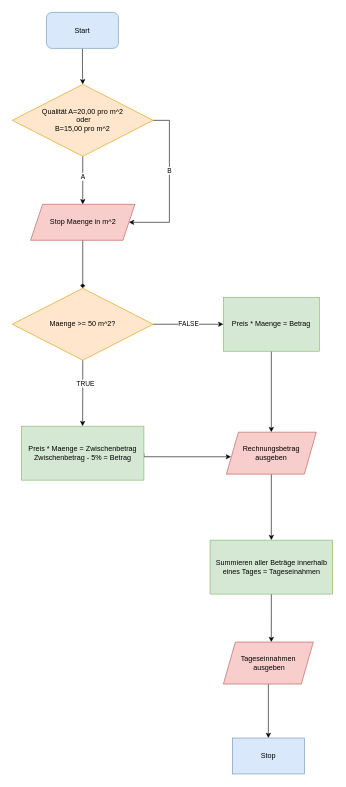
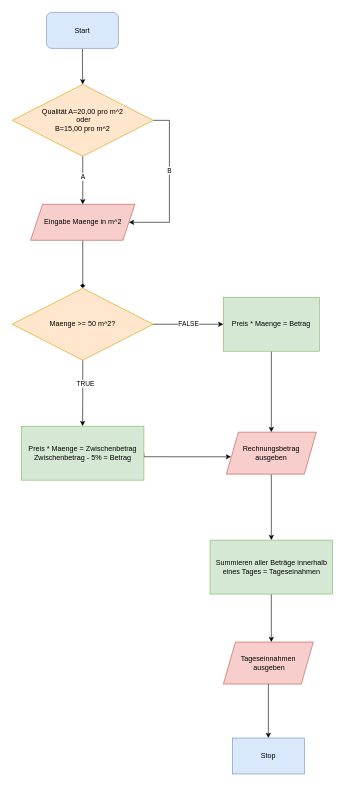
(83, 222) -> (83, 222)
